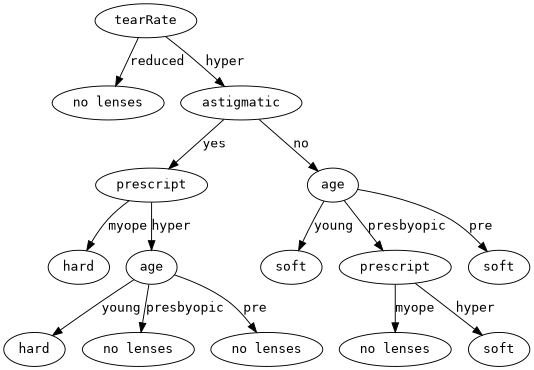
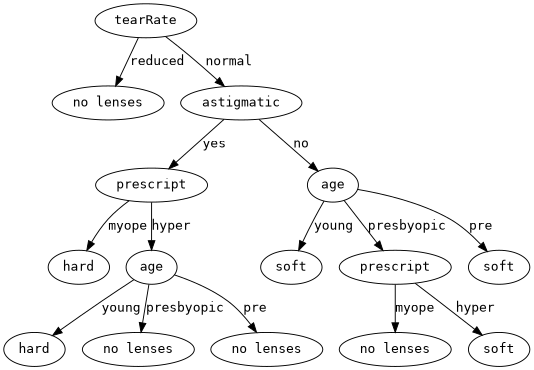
(225, 62) -> (229, 62)
